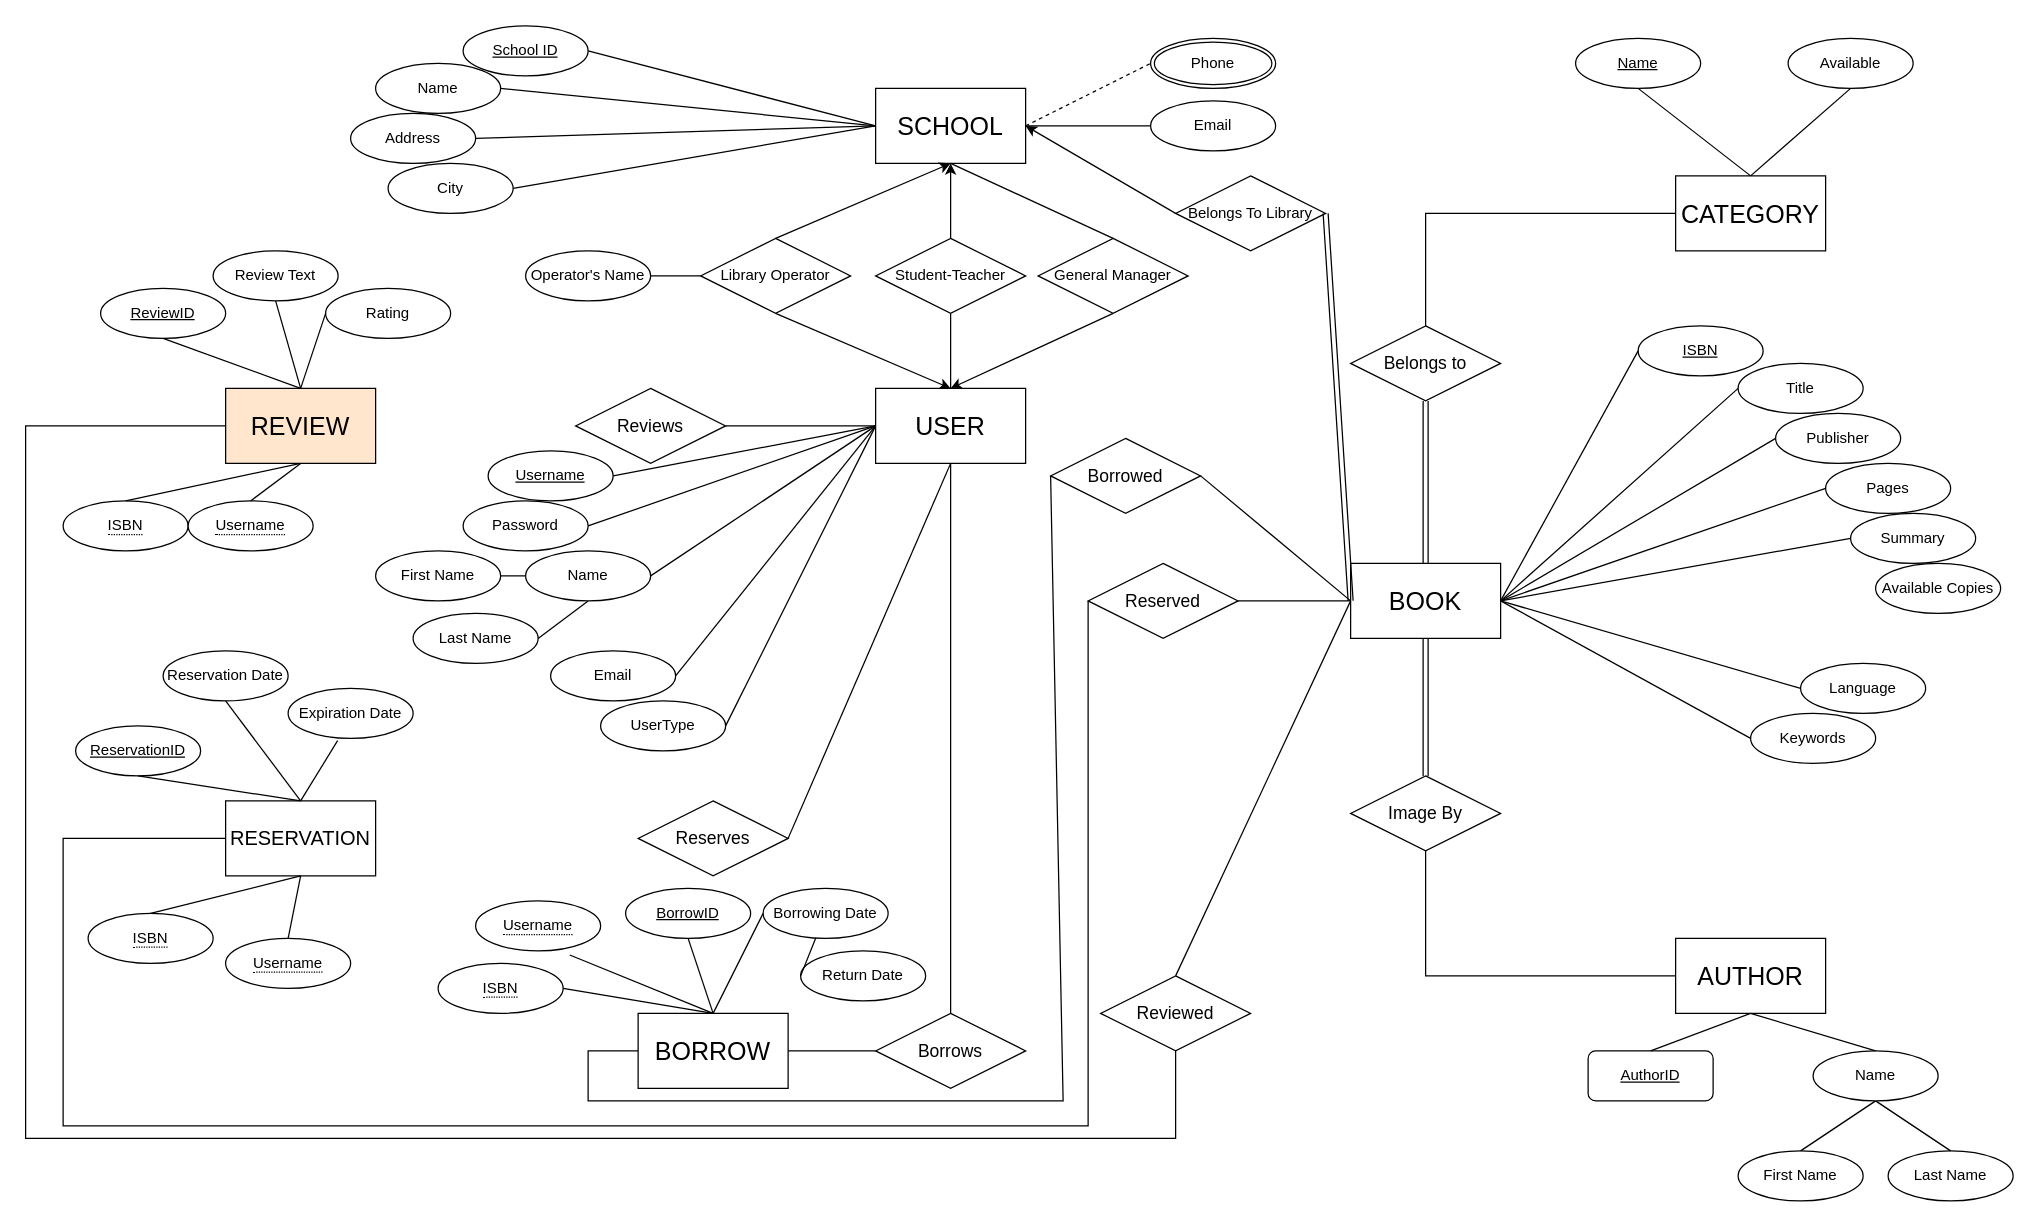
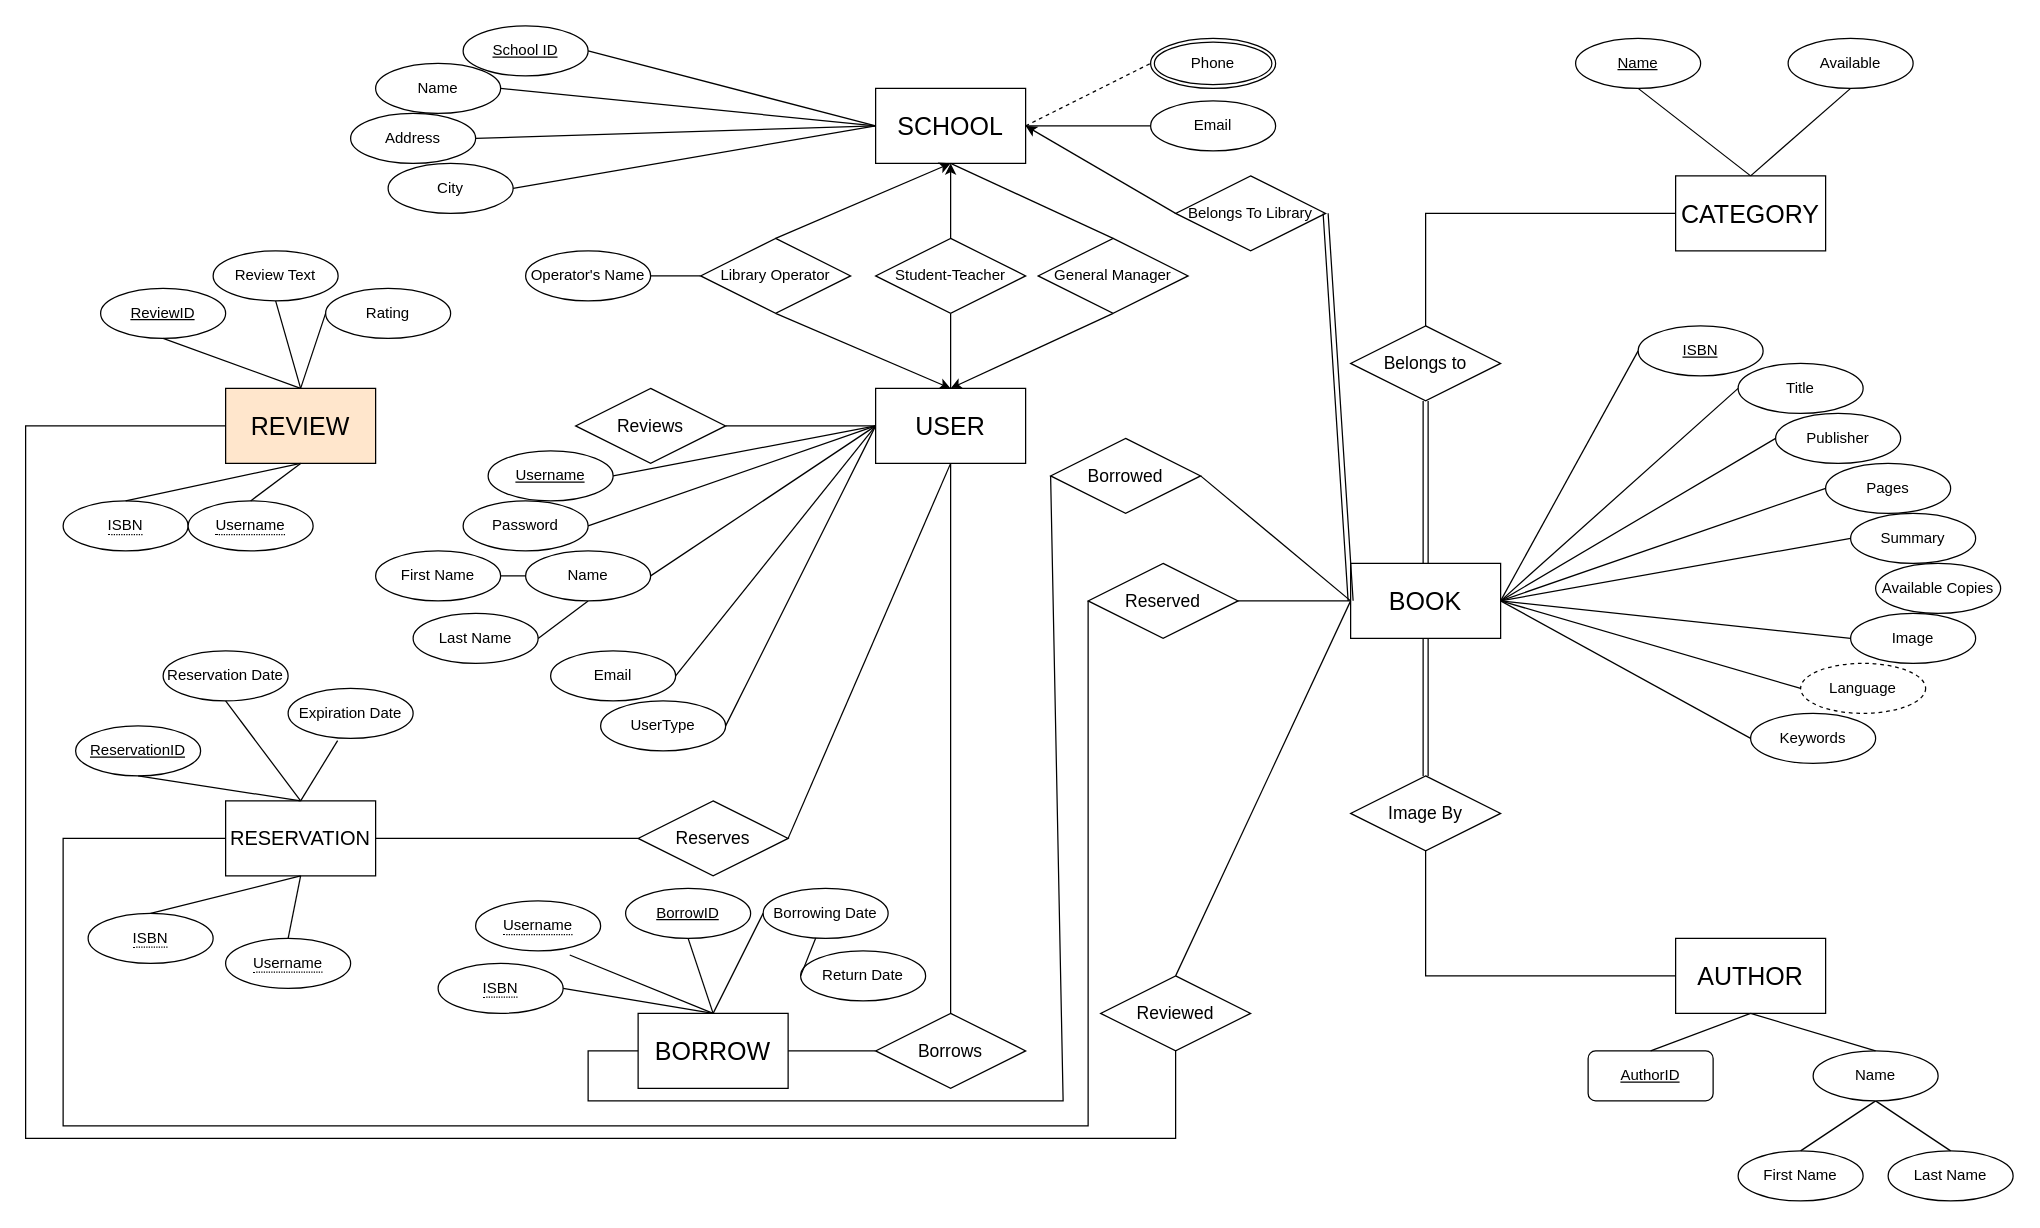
none -> (1683, 620)
none -> (1913, 638)
(1863, 688) -> (1863, 688)
none -> (507, 838)
